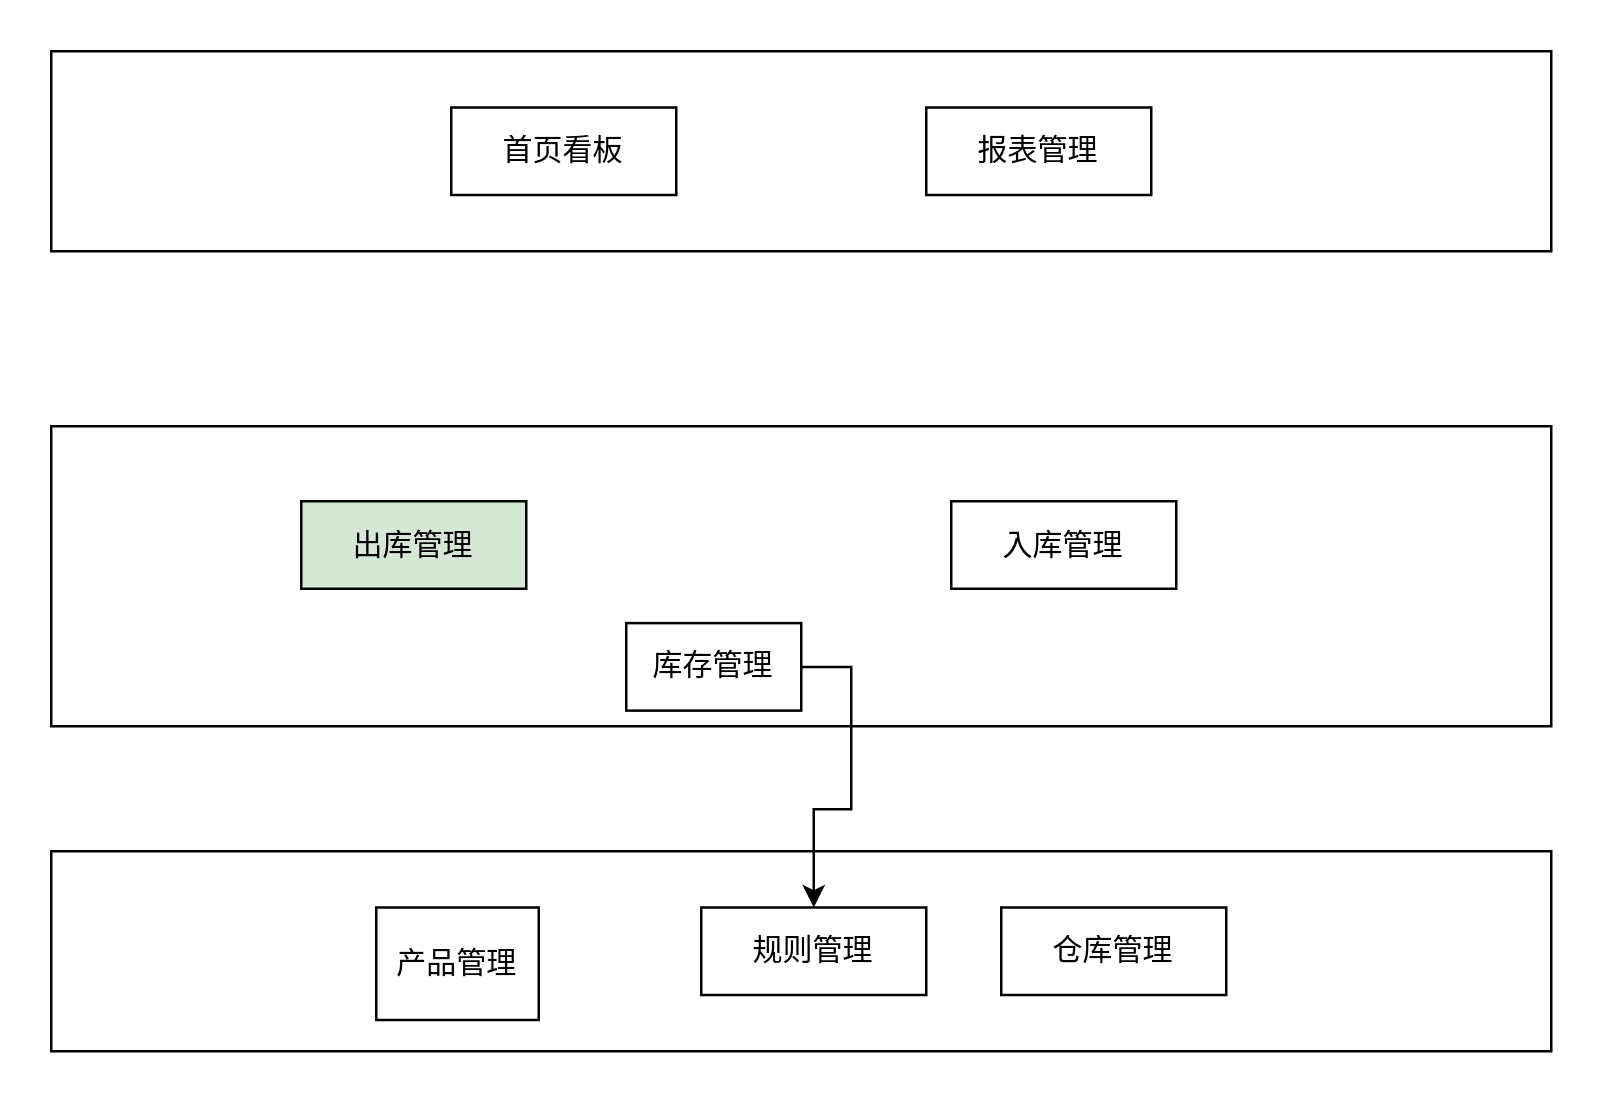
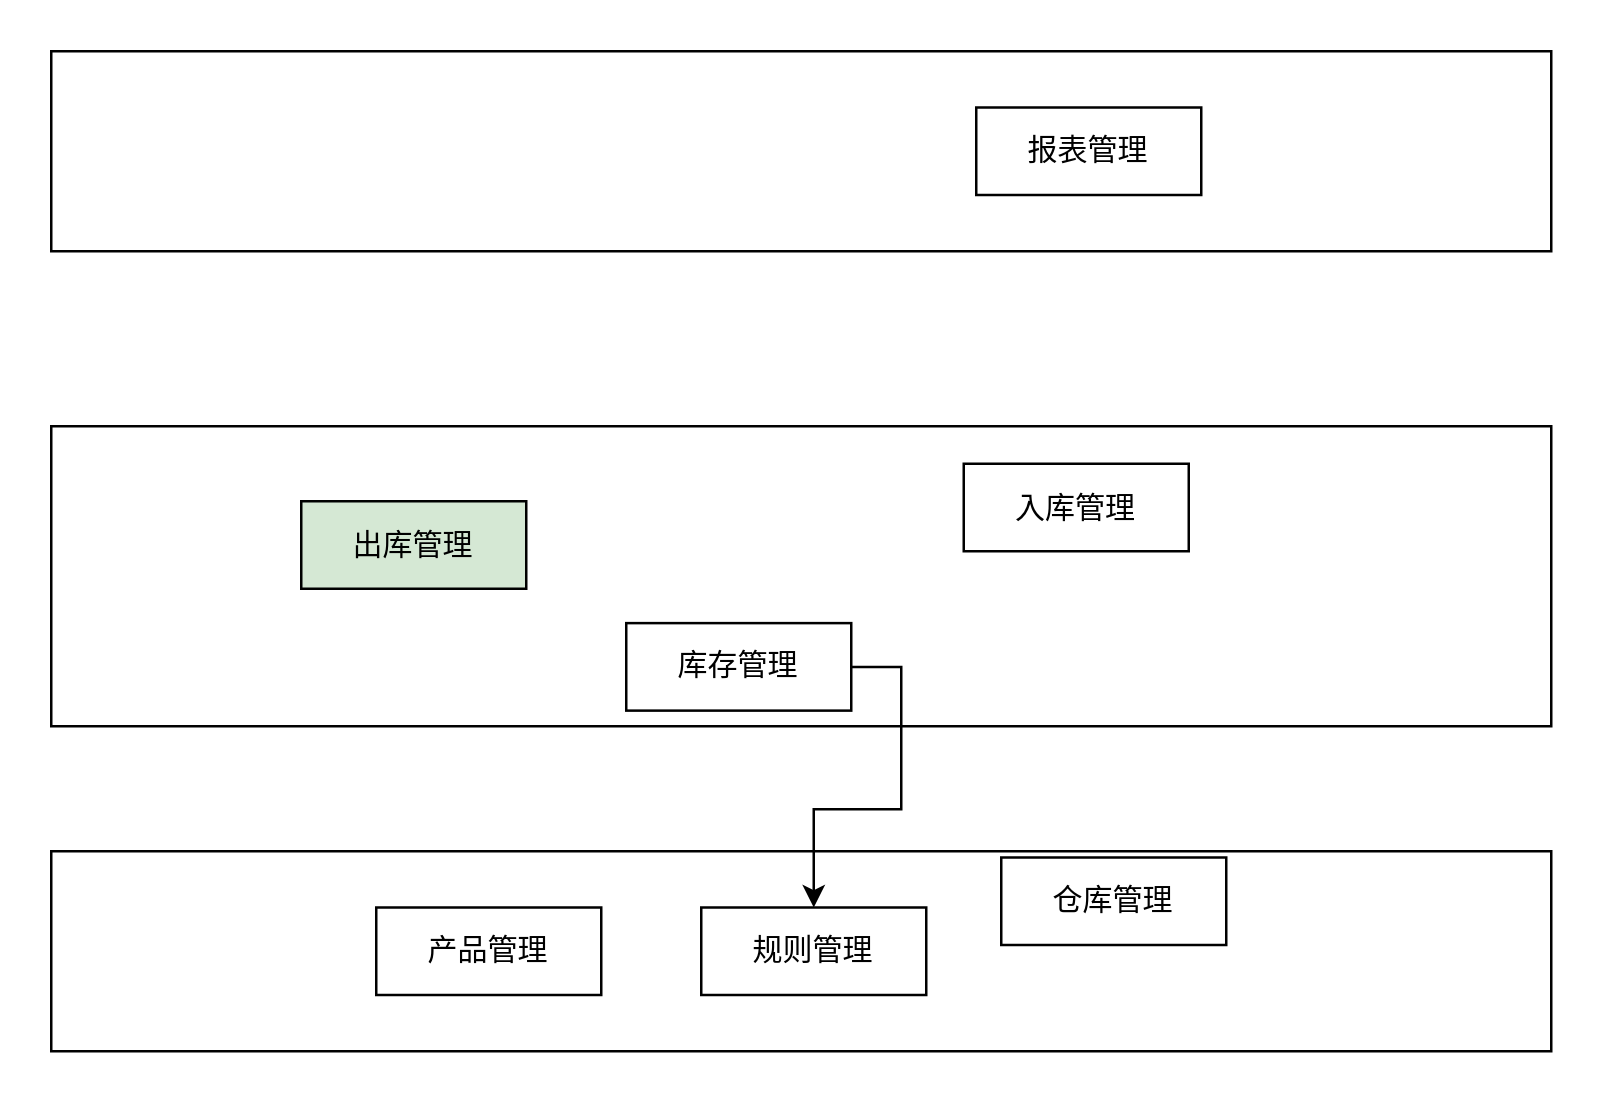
(564, 151) -> none
(1039, 151) -> (1089, 151)
(1064, 545) -> (1076, 508)
(714, 667) -> (739, 667)
(1114, 951) -> (1114, 901)
(458, 964) -> (489, 951)
